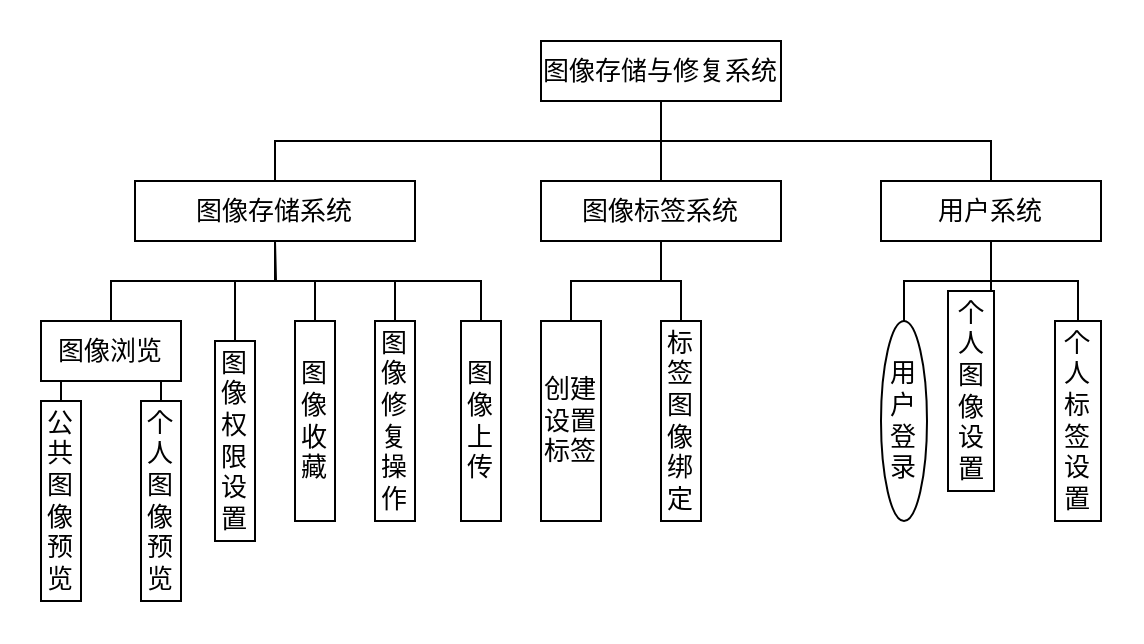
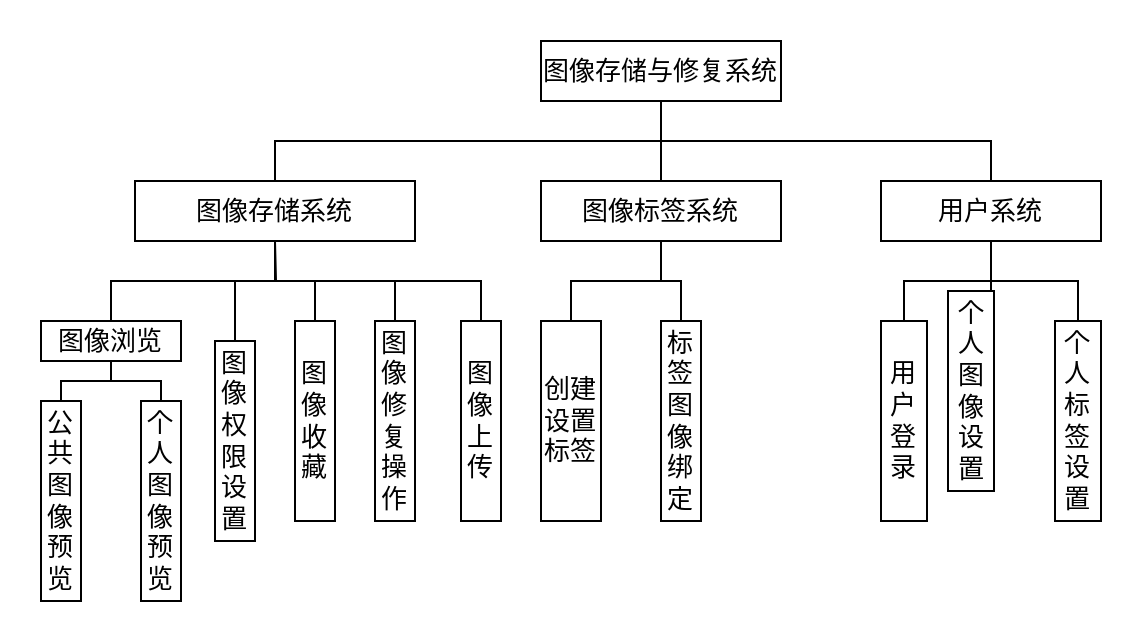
(111, 351) -> (111, 341)
(904, 421) -> (904, 421)
